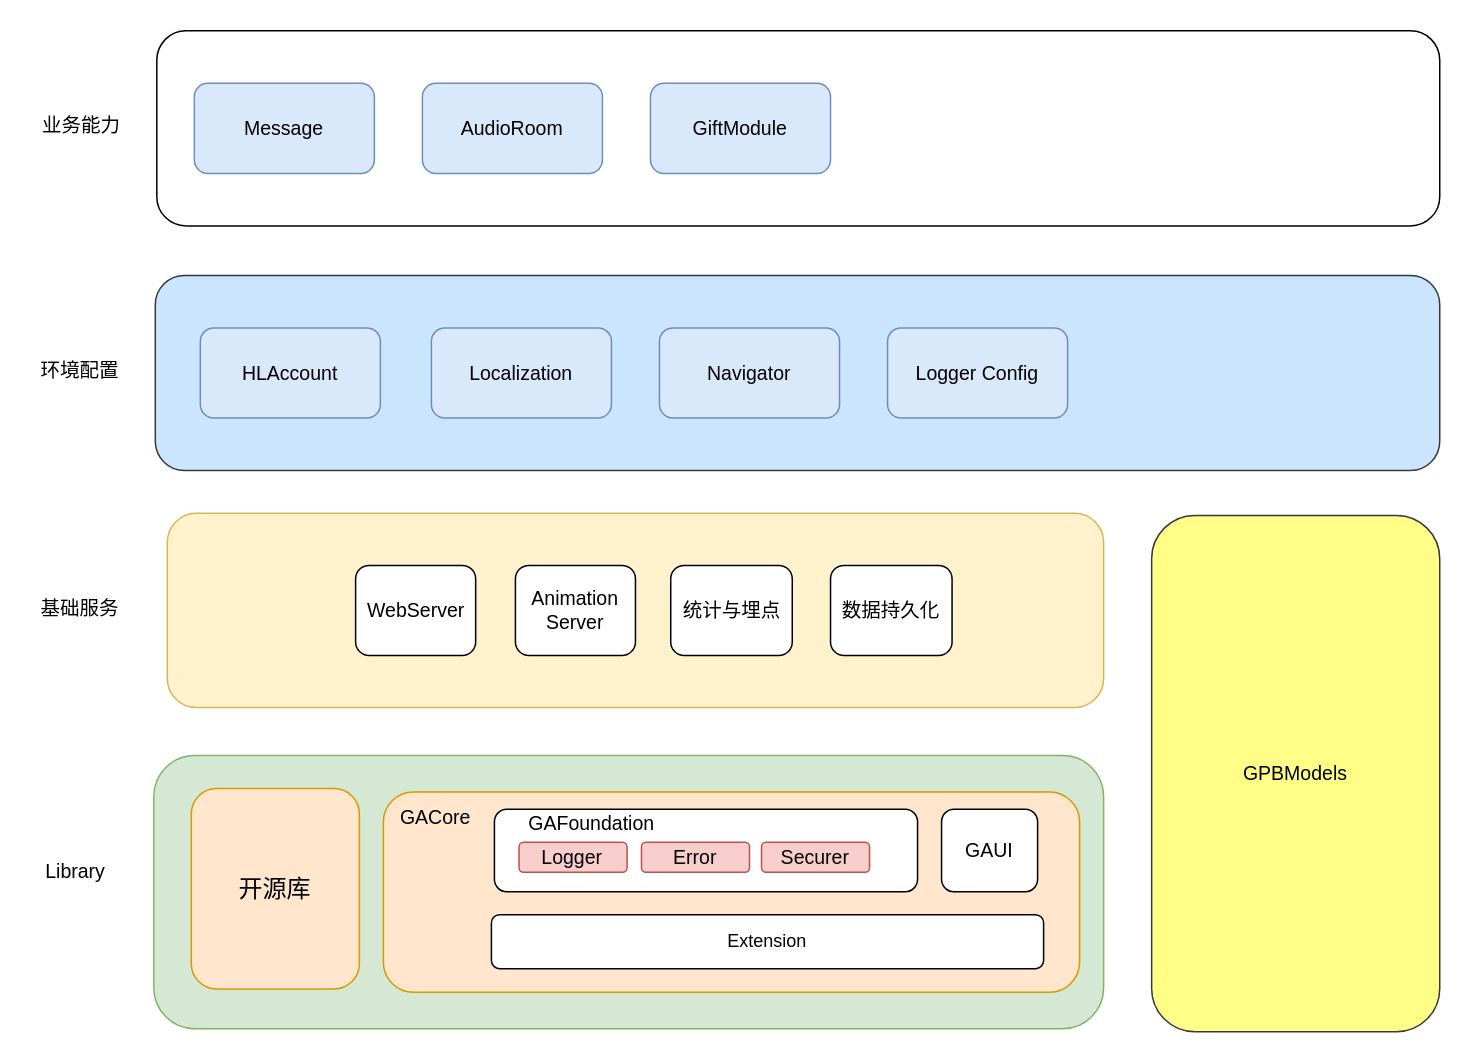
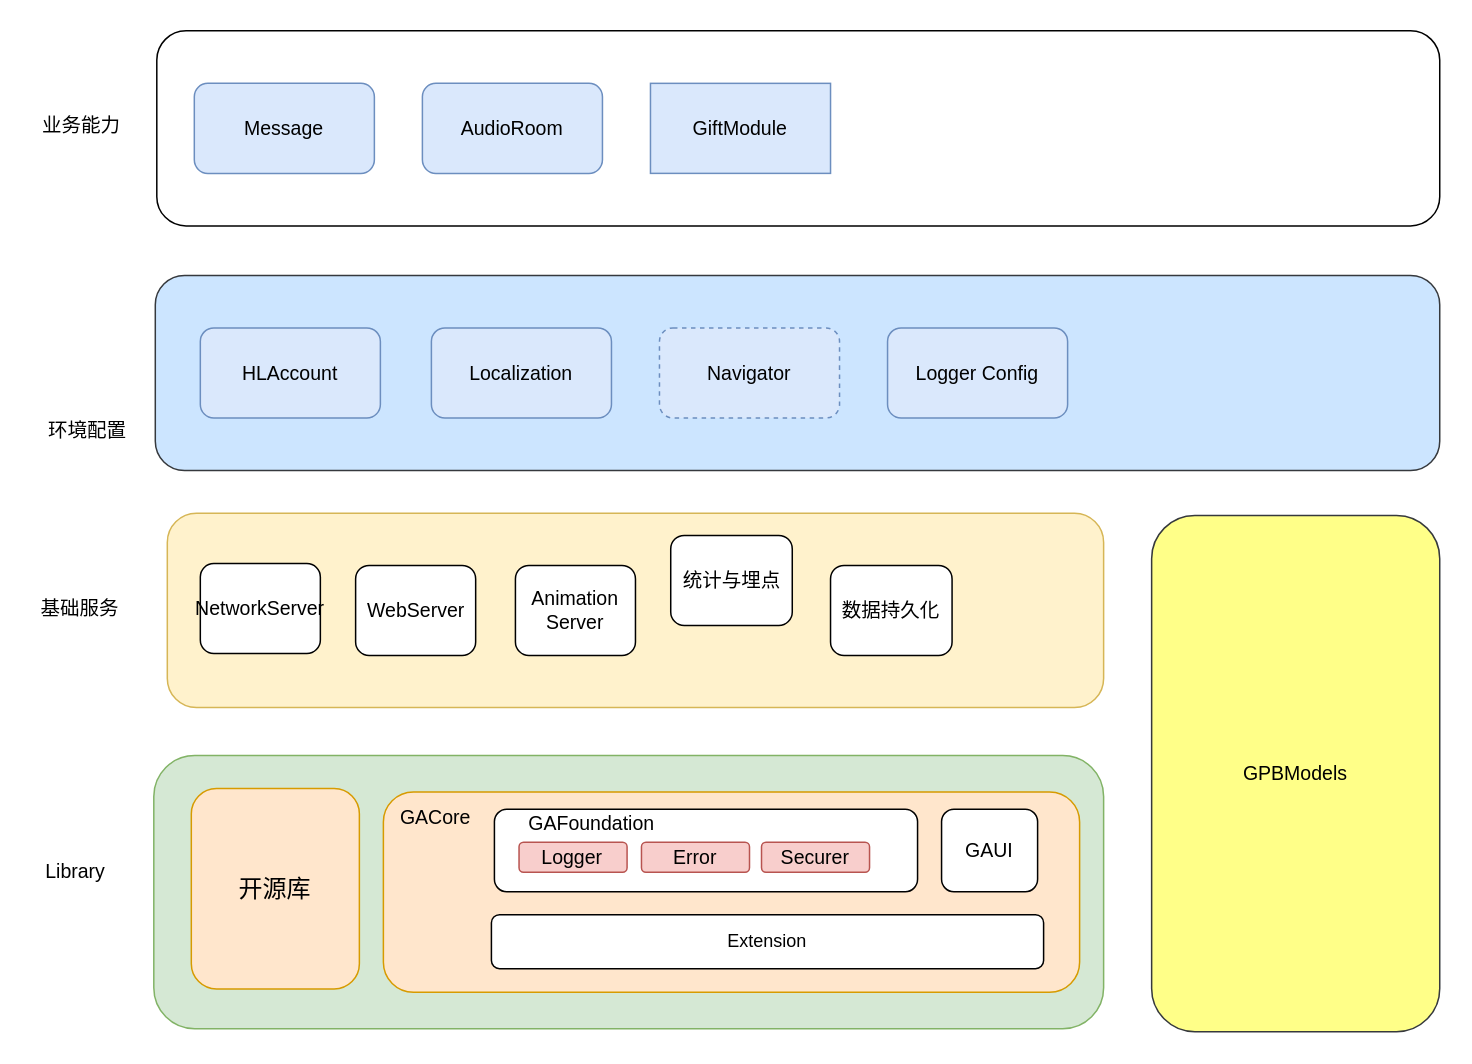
(740, 128) -> (740, 128)
(80, 370) -> (88, 430)
(749, 373) -> (749, 373)
none -> (260, 608)
(731, 610) -> (731, 580)
